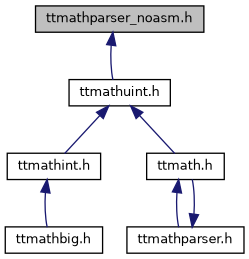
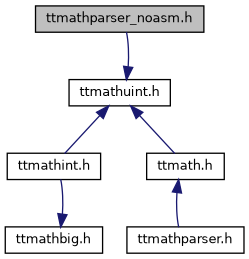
(111, 63) -> (128, 49)
(194, 197) -> none
(45, 210) -> (63, 197)
